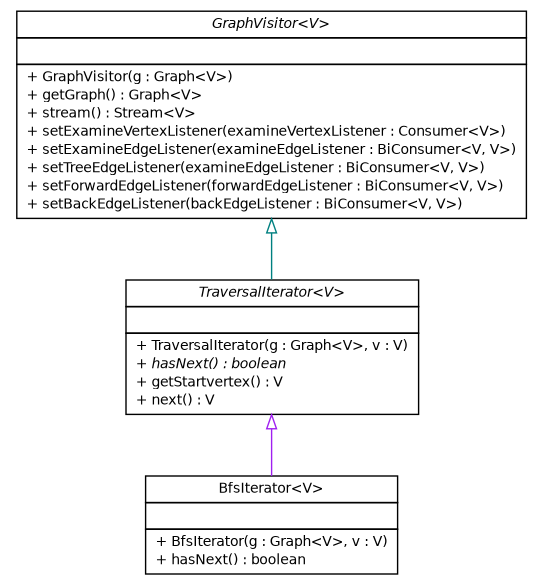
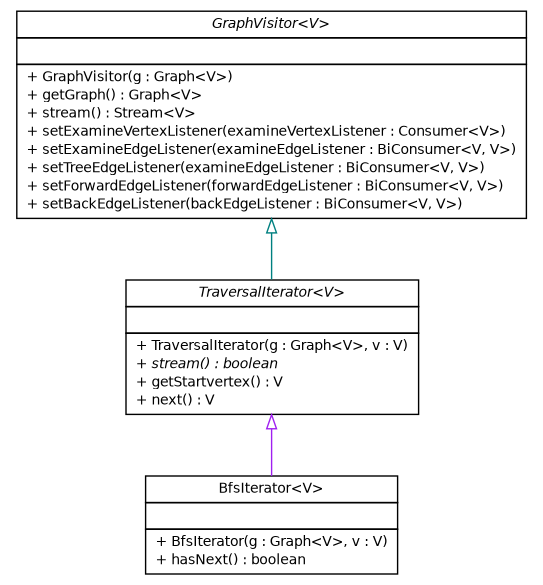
(211, 364) -> (207, 364)
